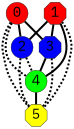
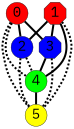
(36, 115) -> (36, 115)
